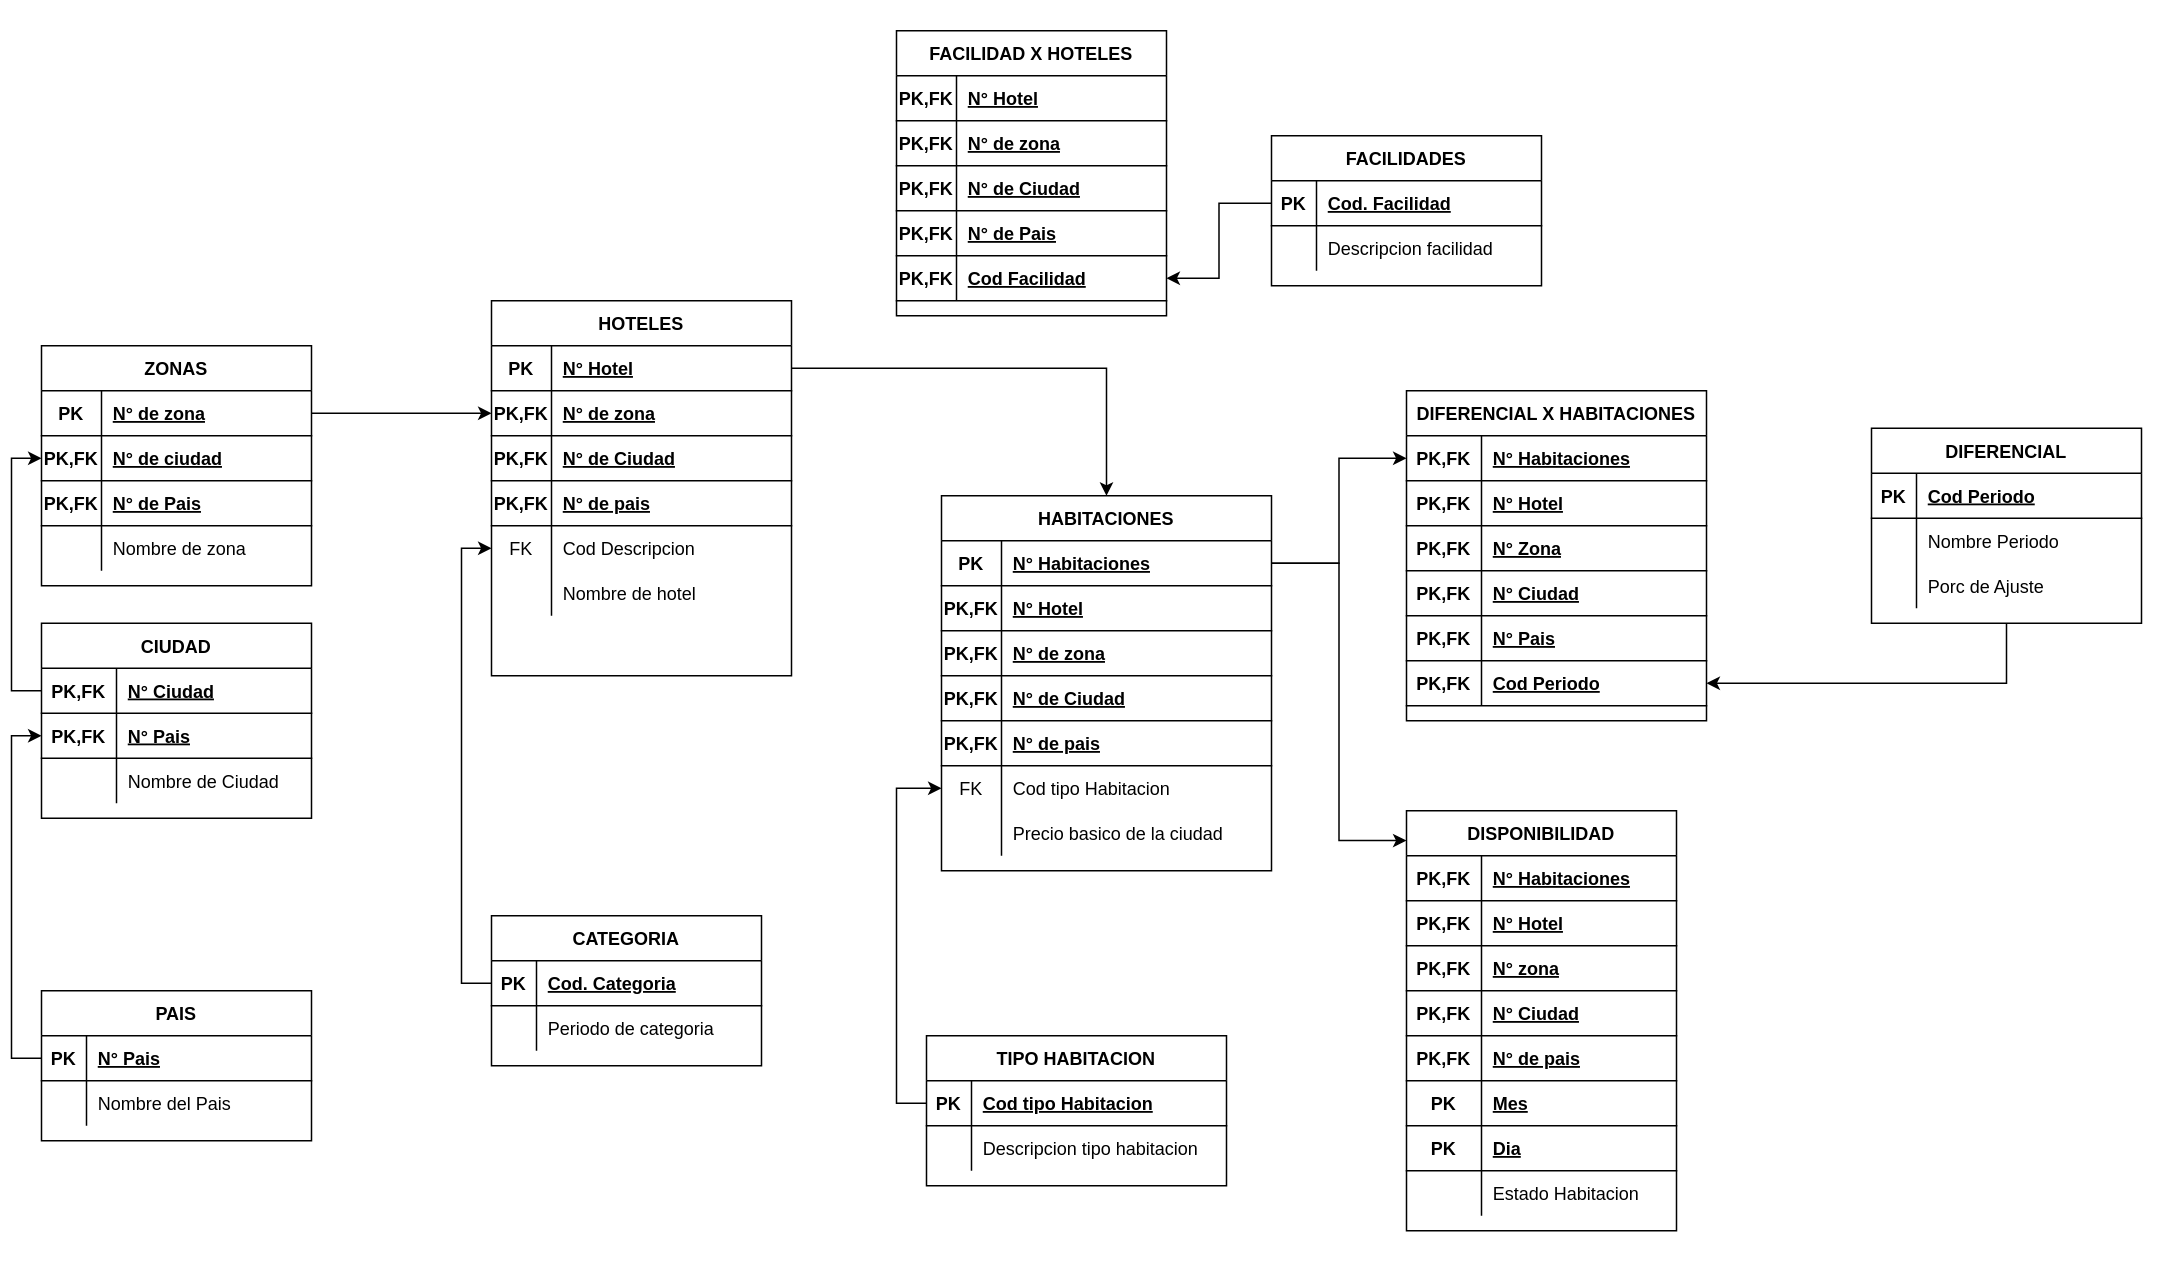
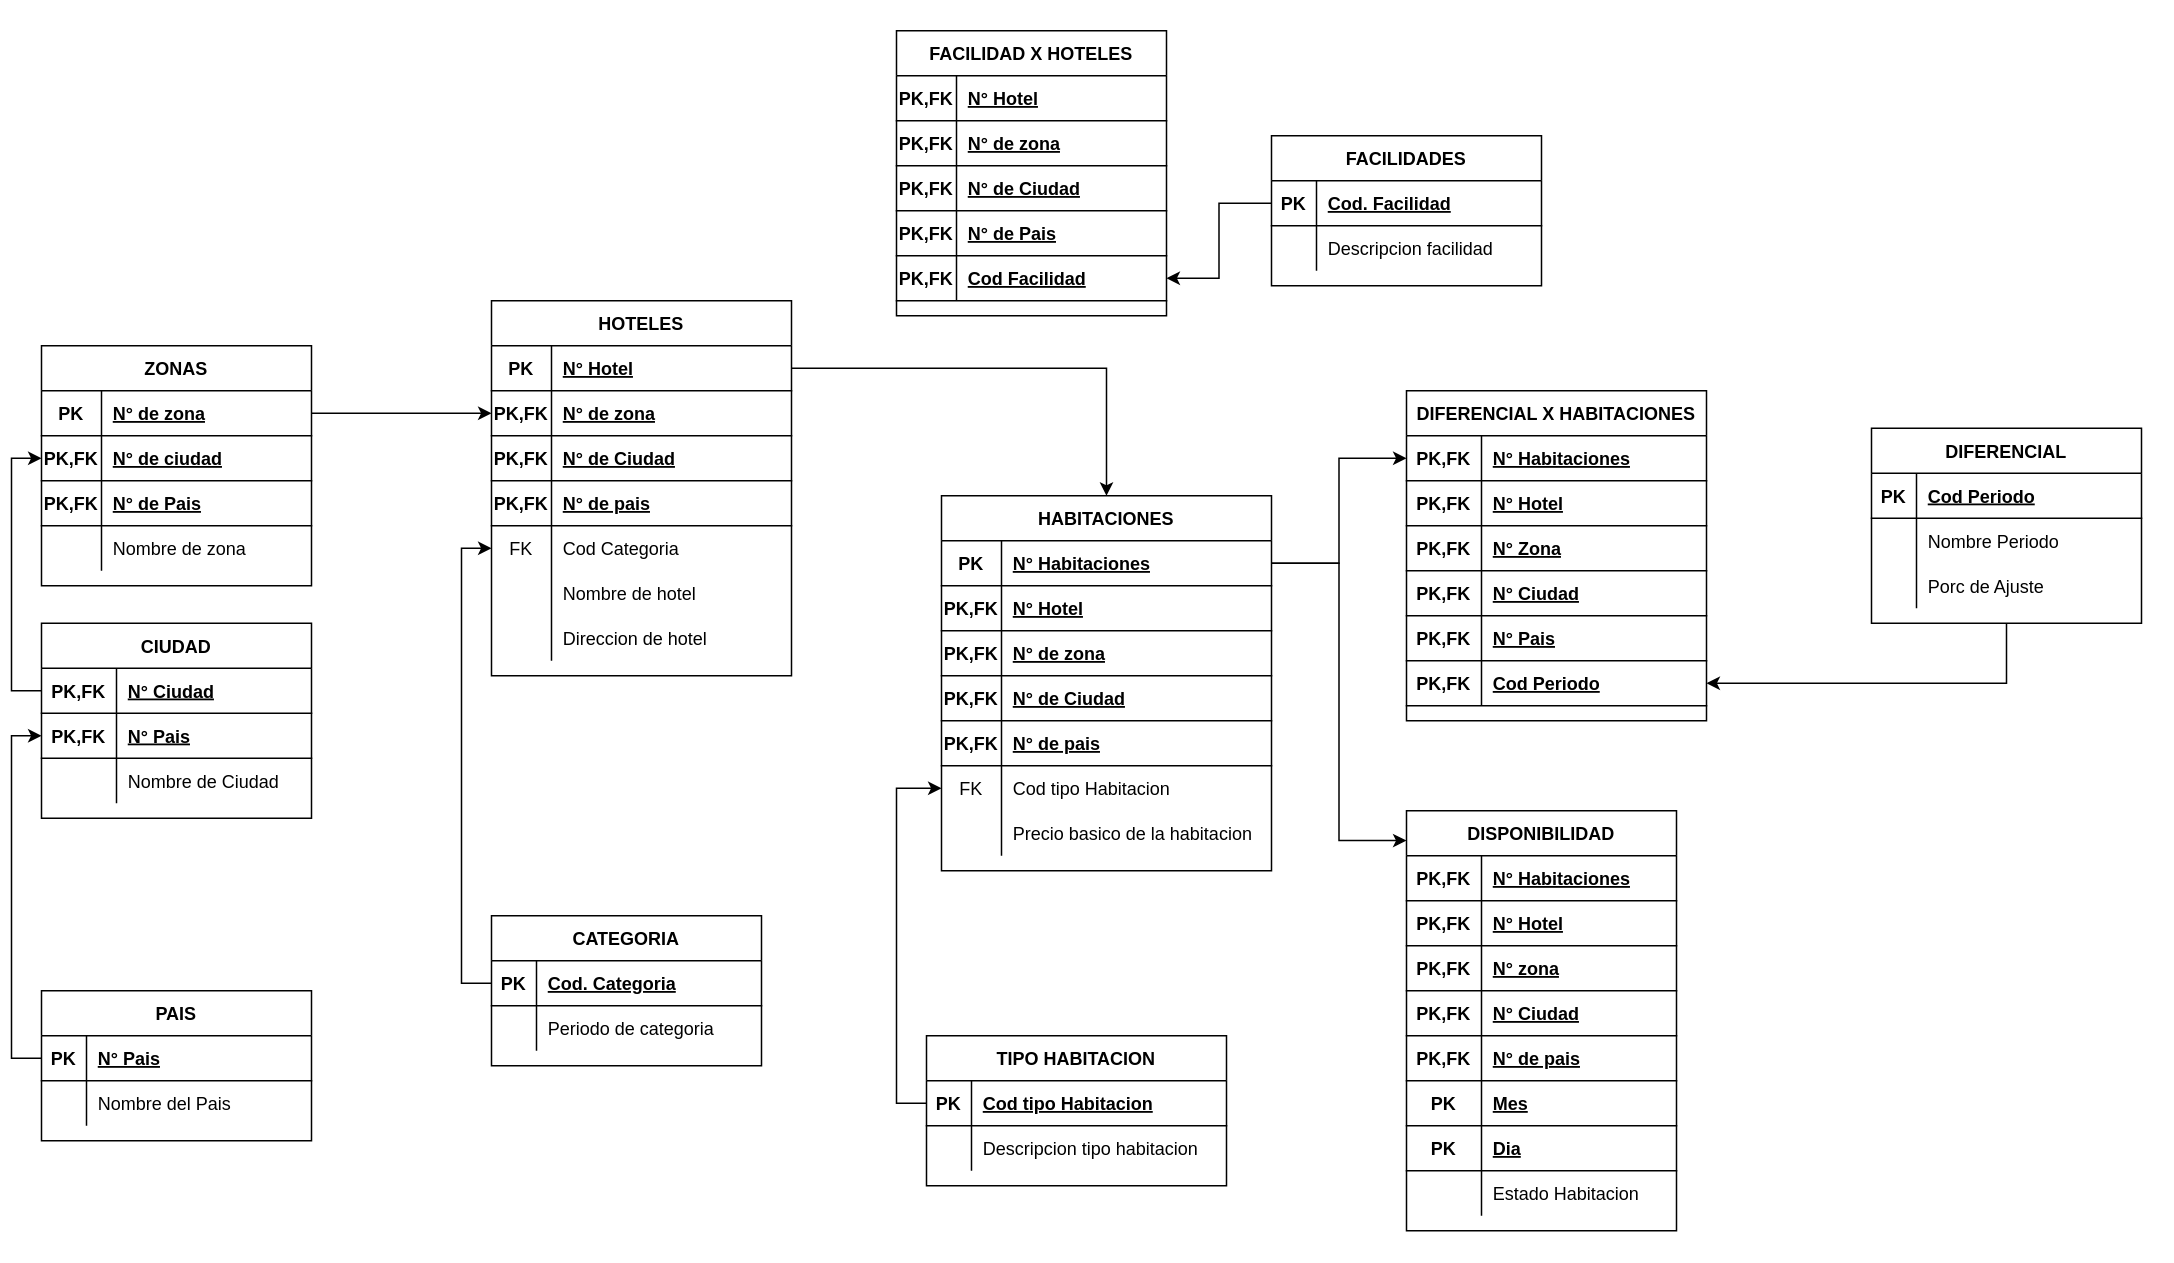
(631, 549) -> (623, 549)
none -> (671, 638)
(1125, 834) -> (1143, 834)
